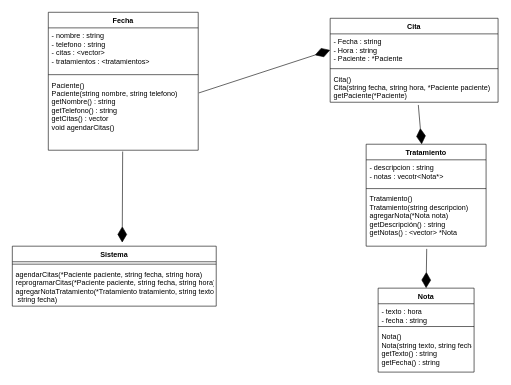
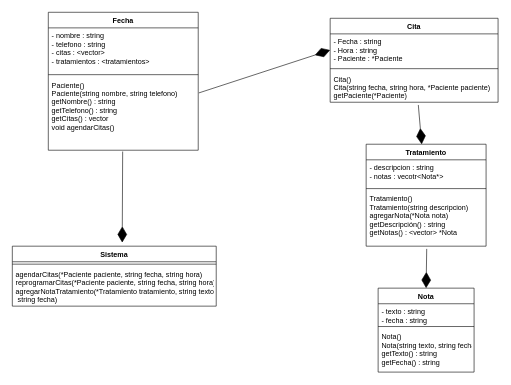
(406, 312) -> (409, 312)
